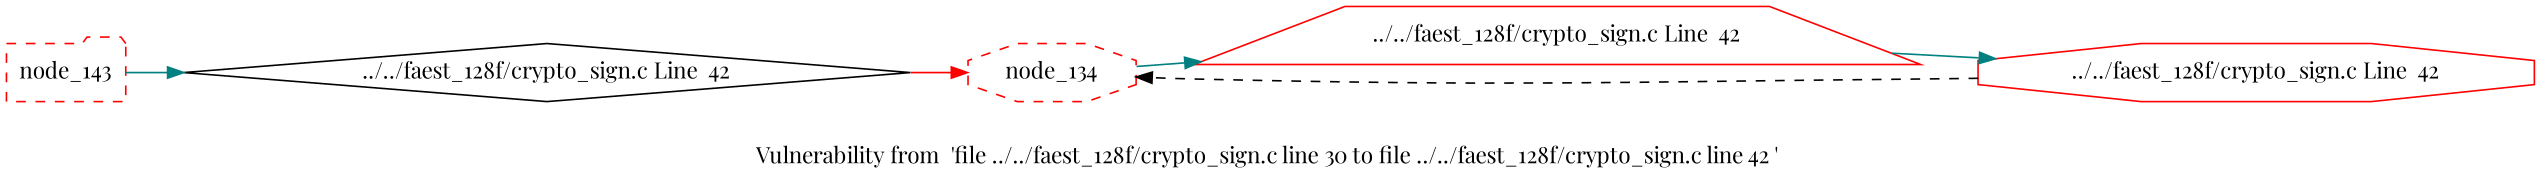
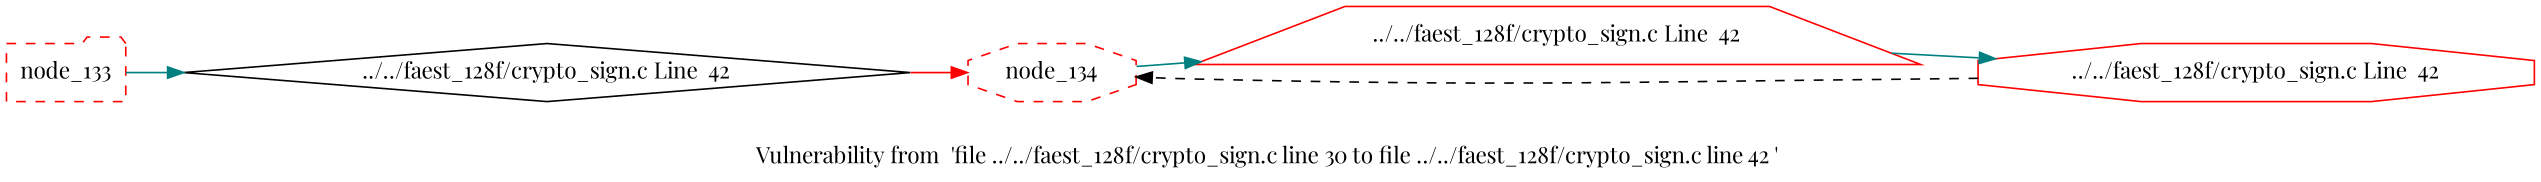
(66, 73) -> (66, 73)
